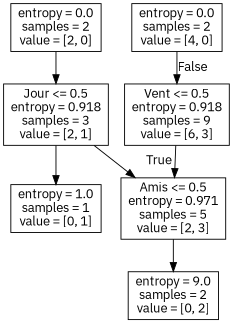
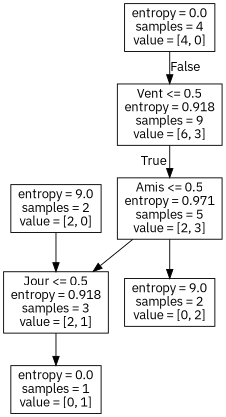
(56, 28) -> (56, 209)
(177, 28) -> (170, 28)
(111, 159) -> (117, 252)
(56, 209) -> (56, 390)
